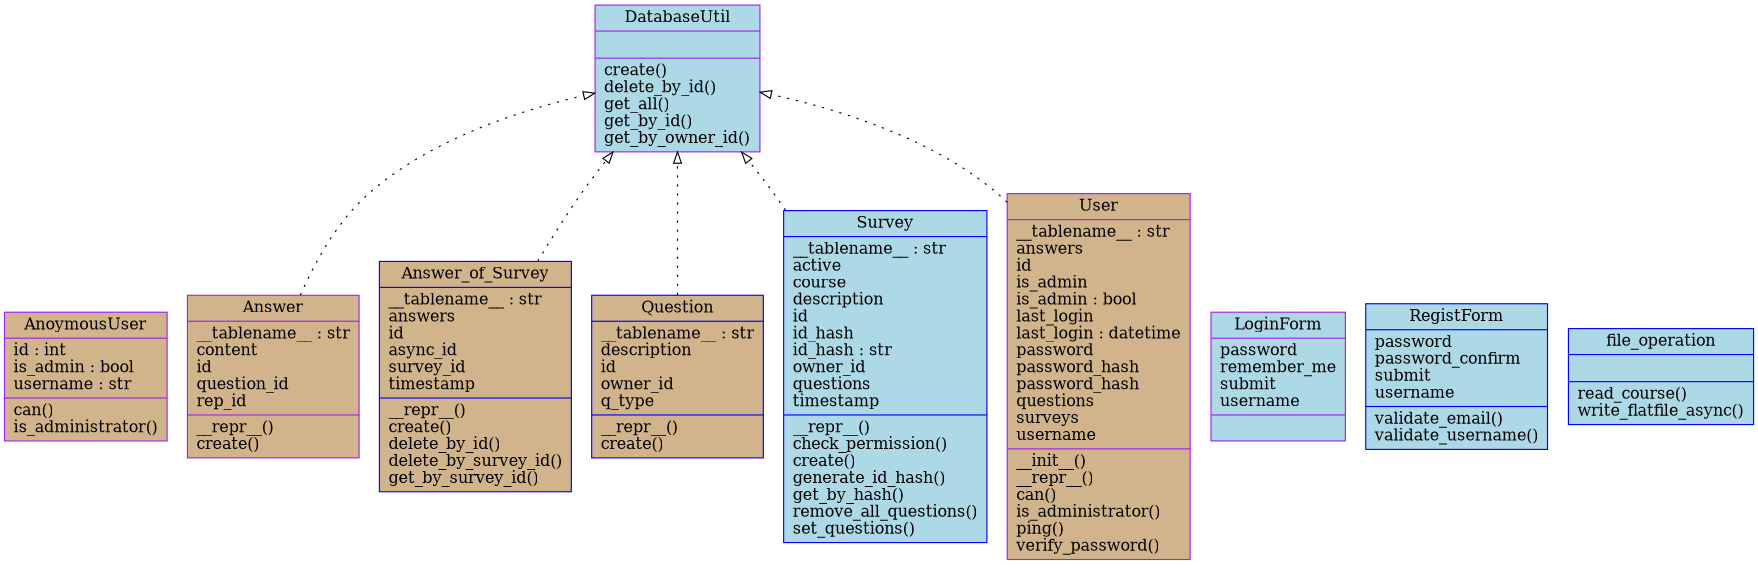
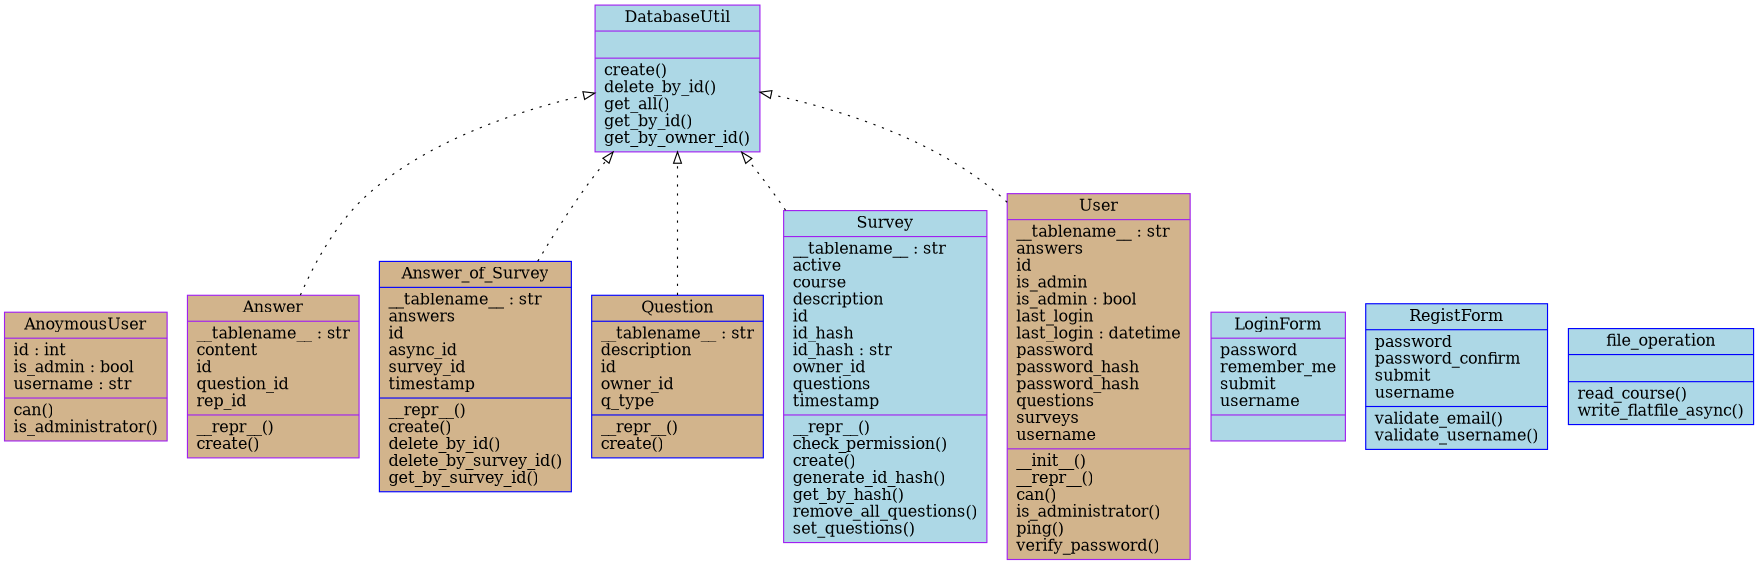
(885, 377) -> (885, 377)
